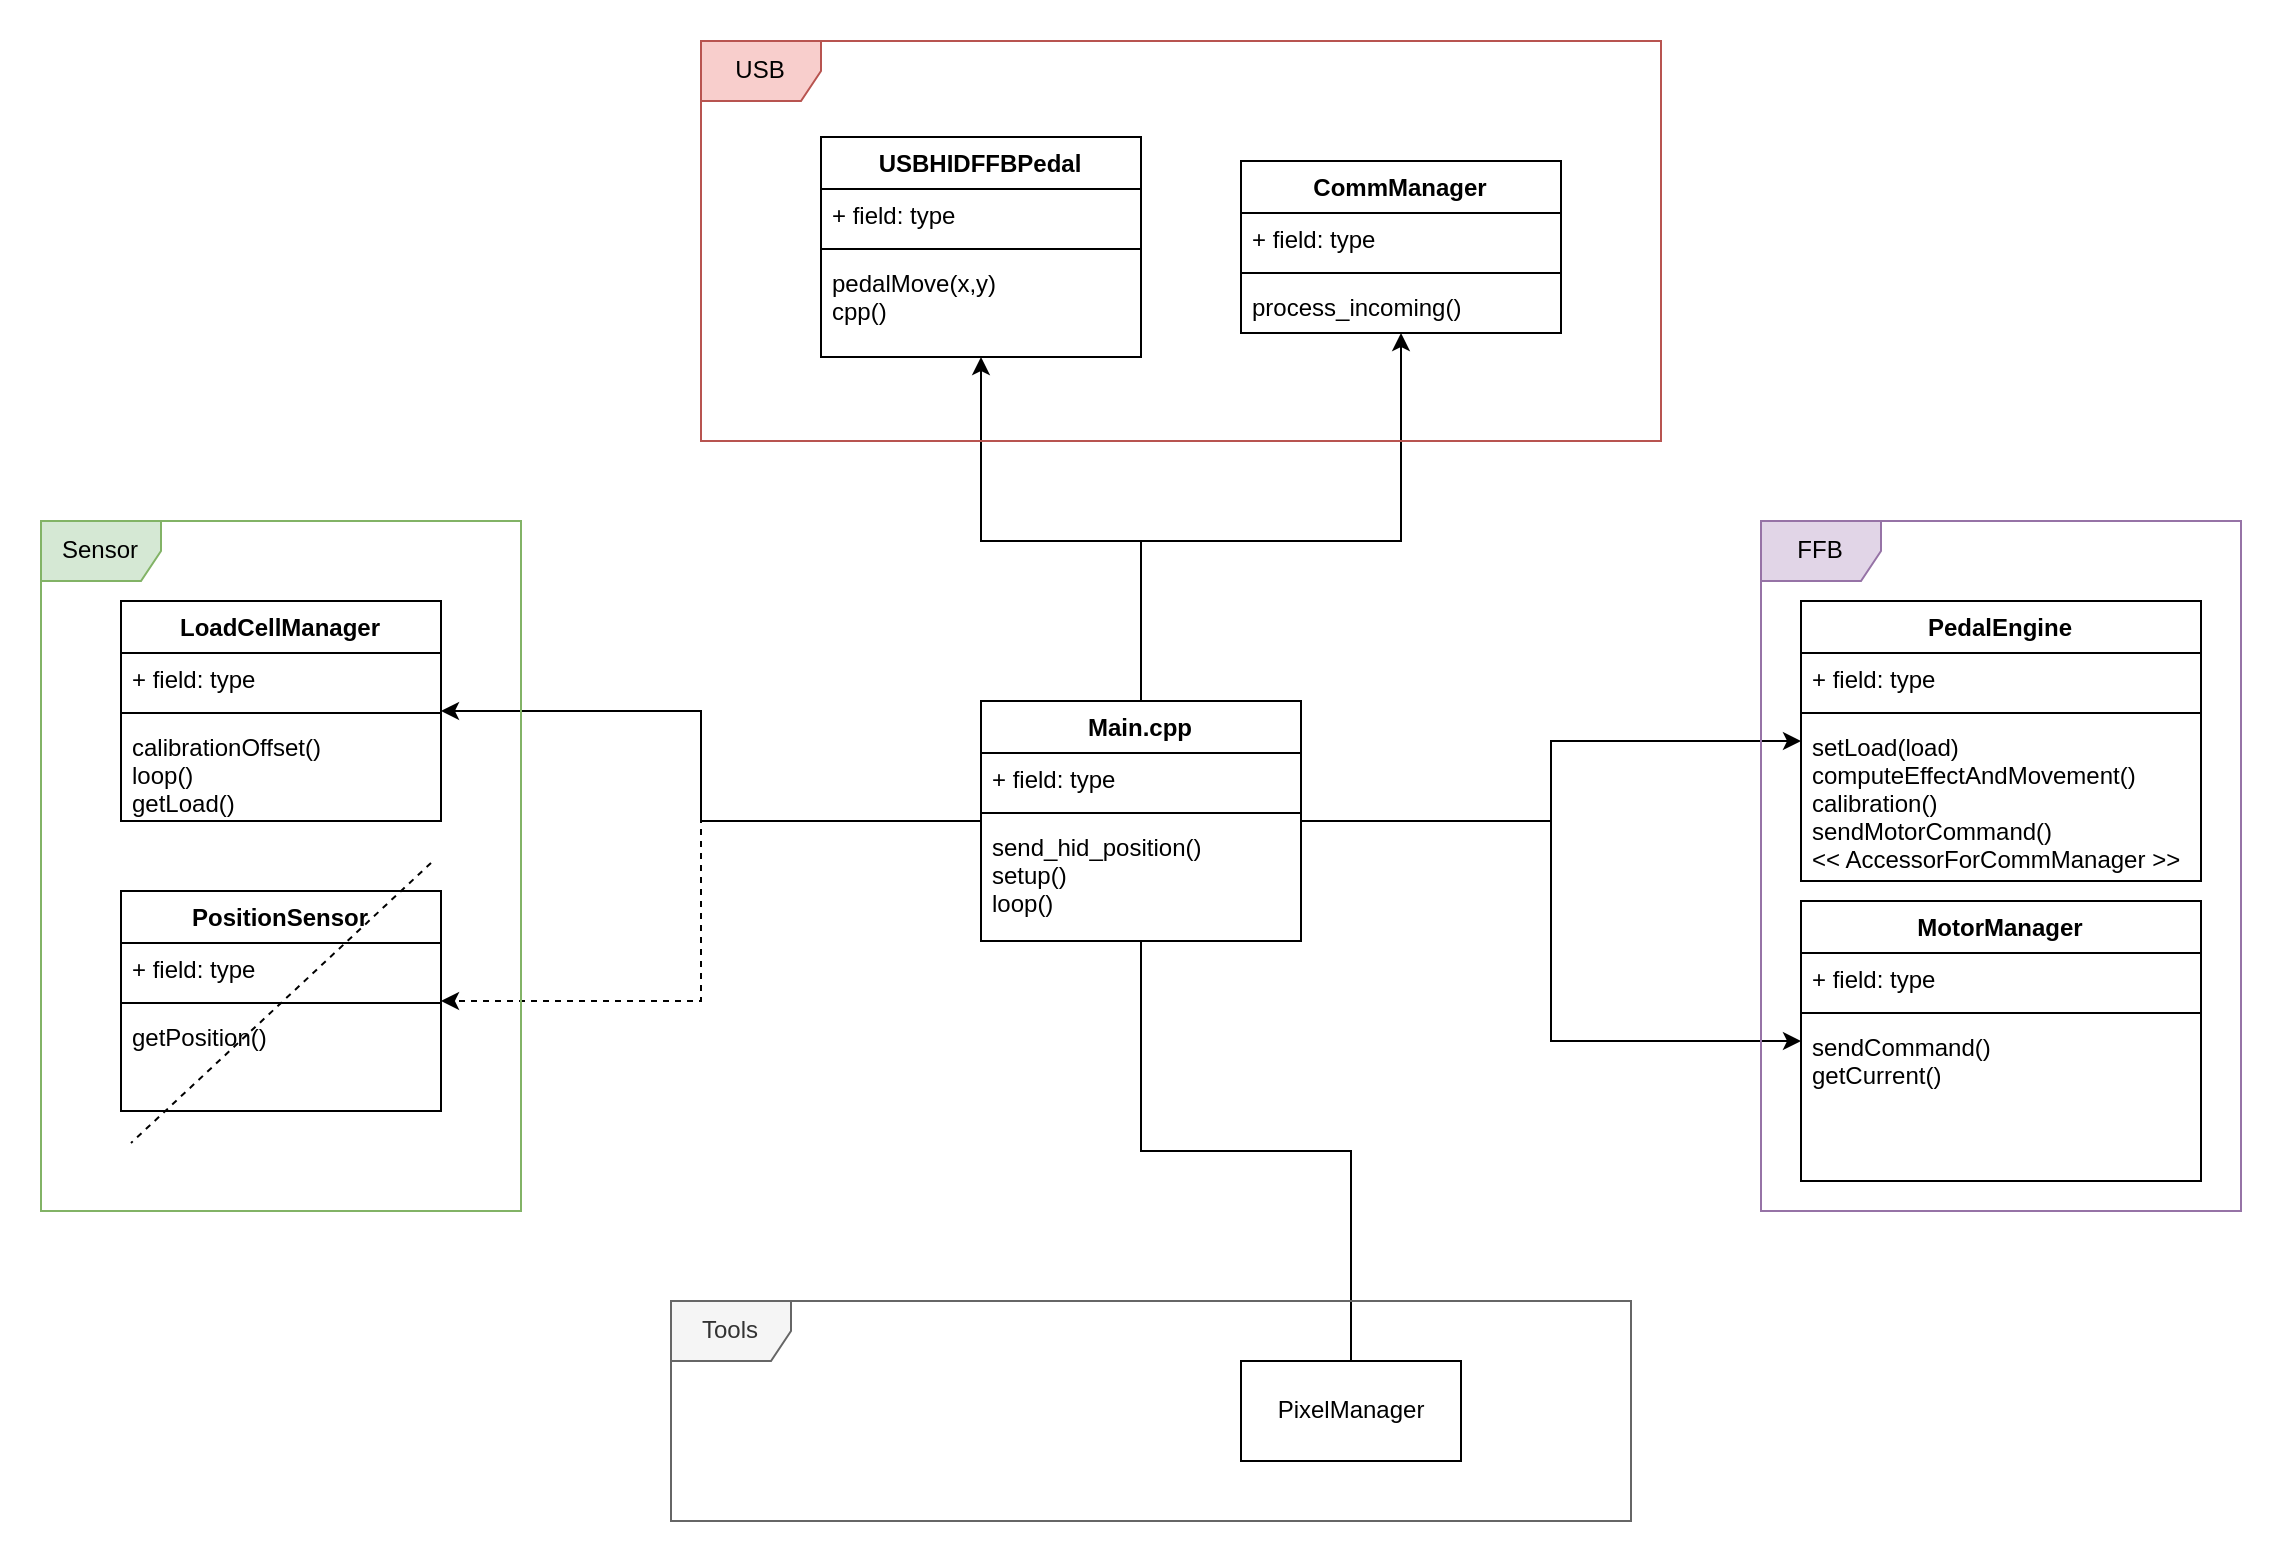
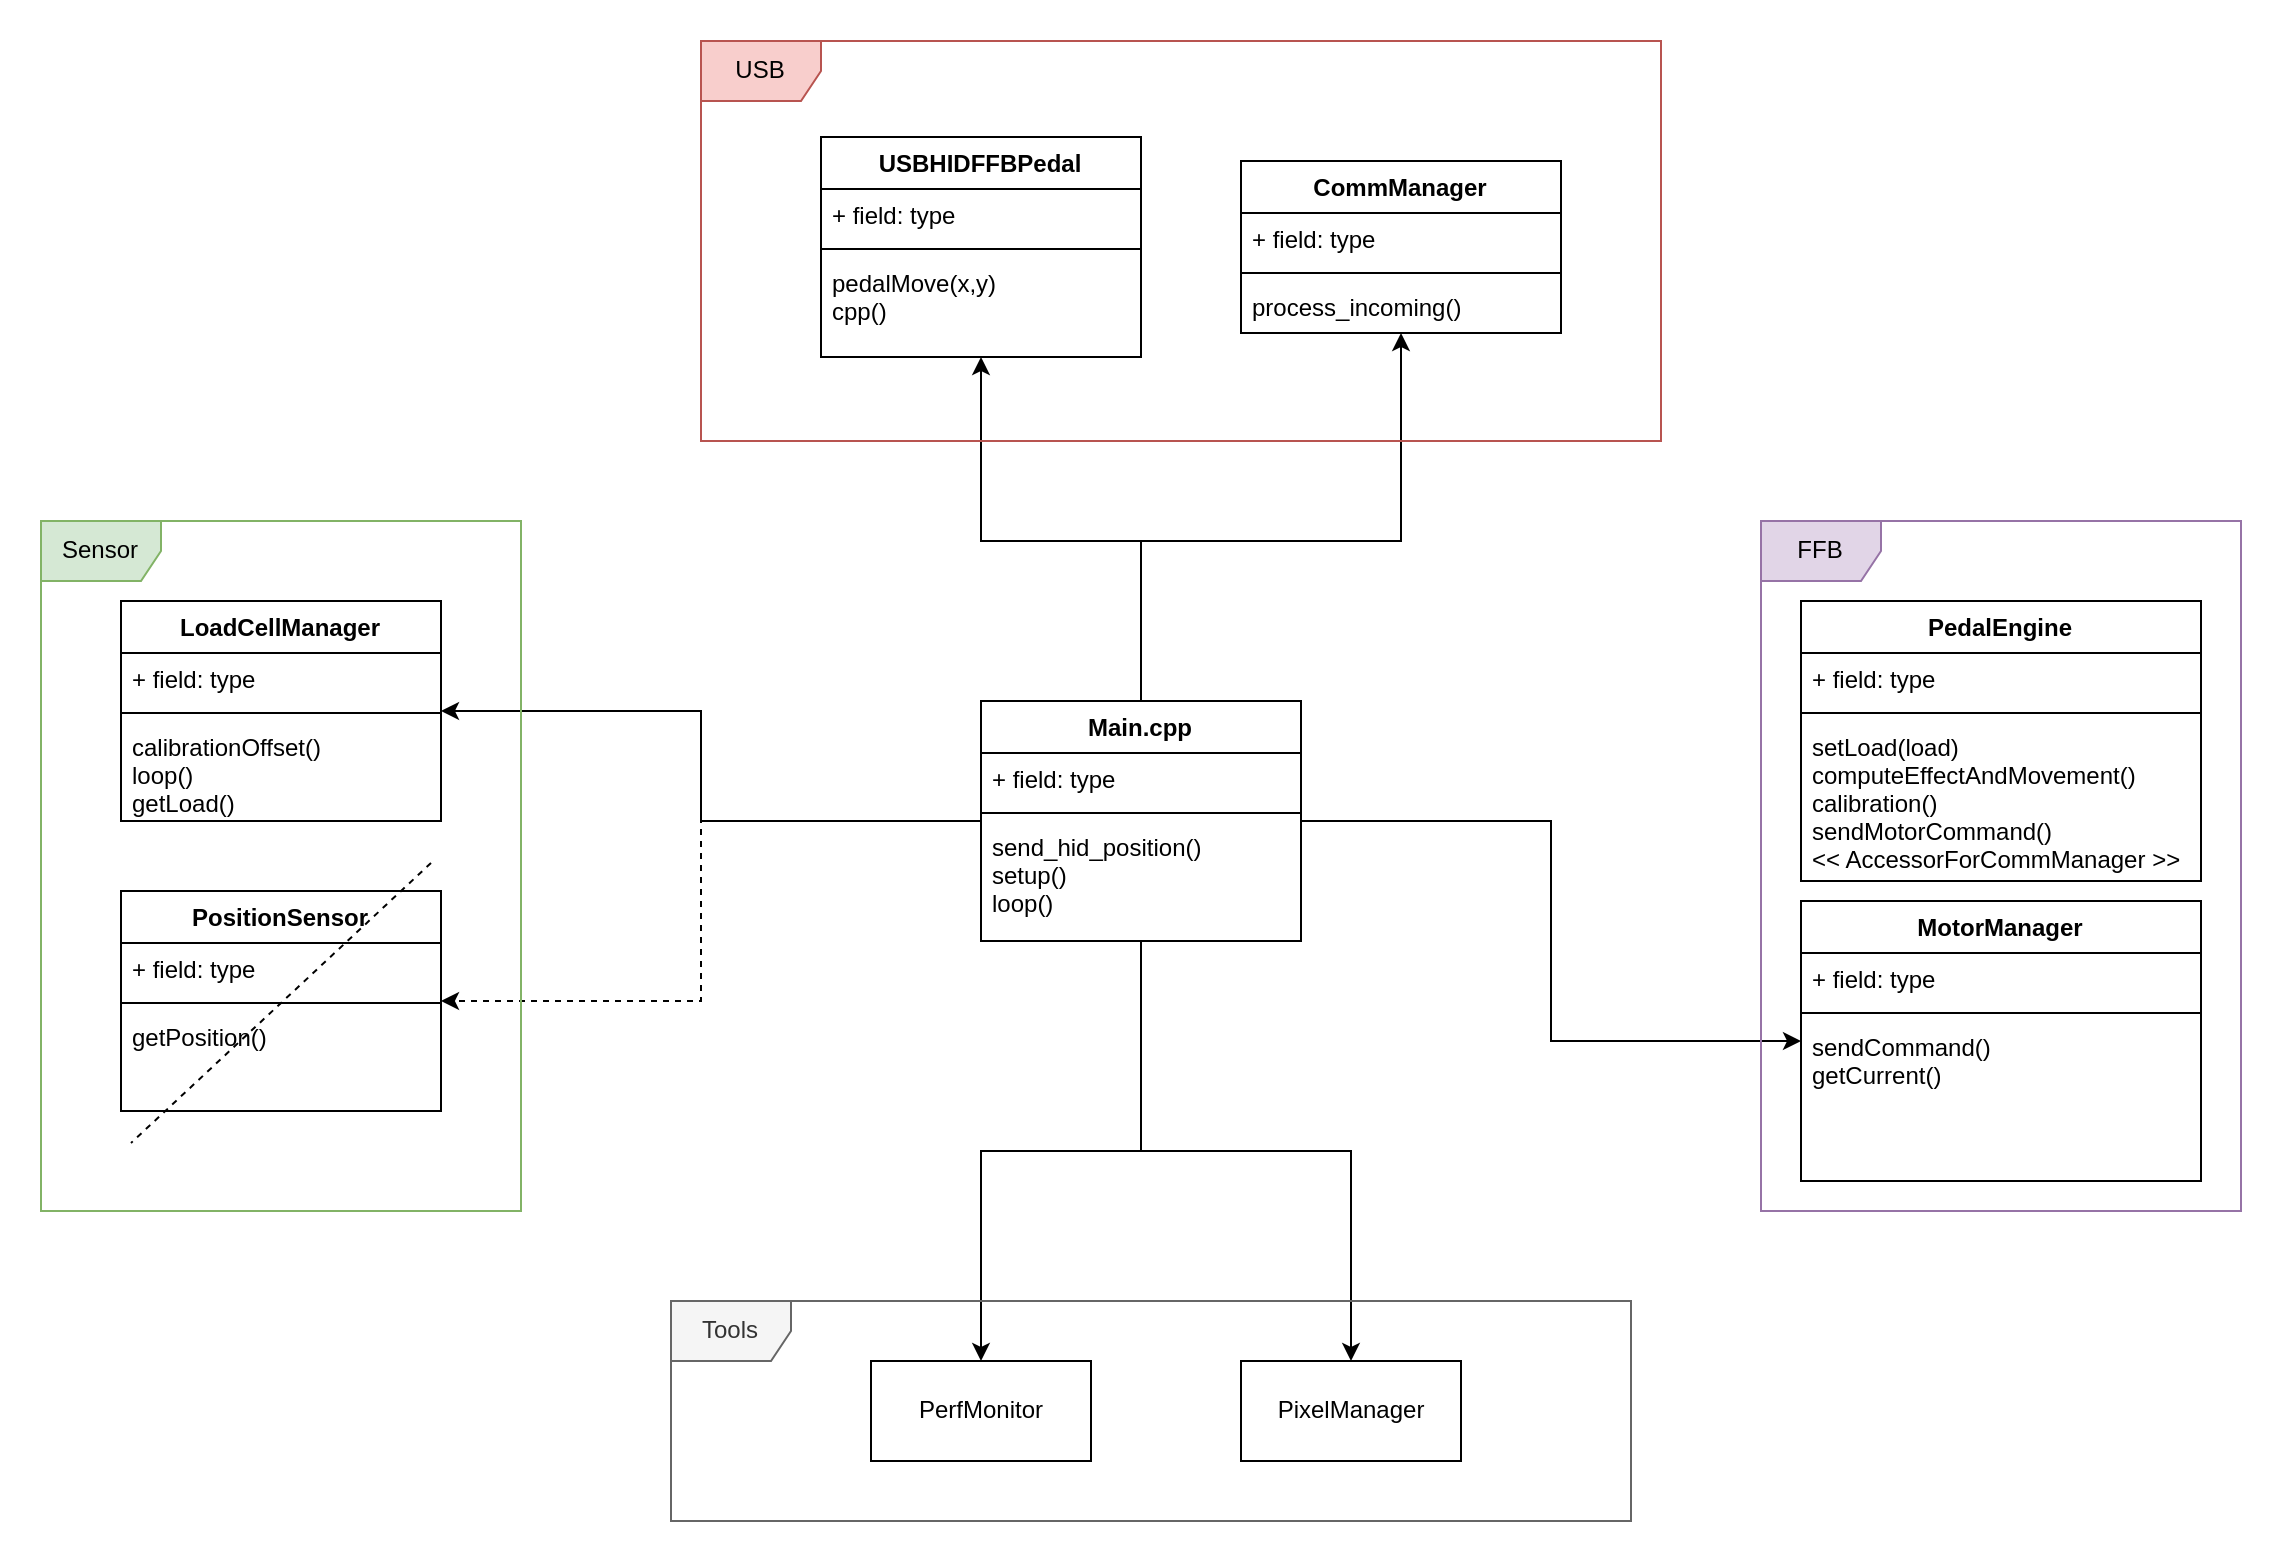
(1631, 741) -> none
none -> (981, 1171)
(1351, 1351) -> (1351, 1346)
none -> (981, 1411)
